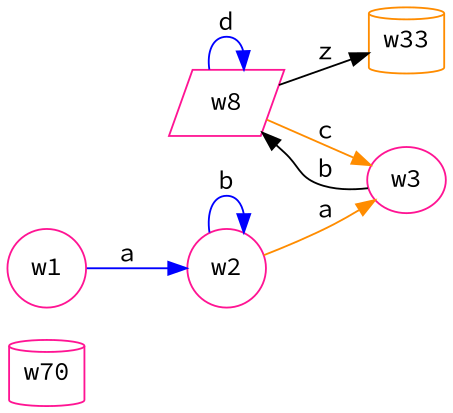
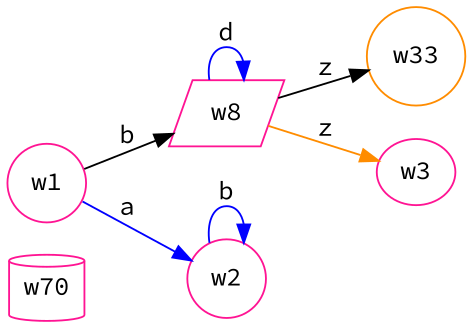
(407, 40) -> (416, 56)
(326, 131) -> (326, 129)
(315, 182) -> (120, 155)
(312, 235) -> none
